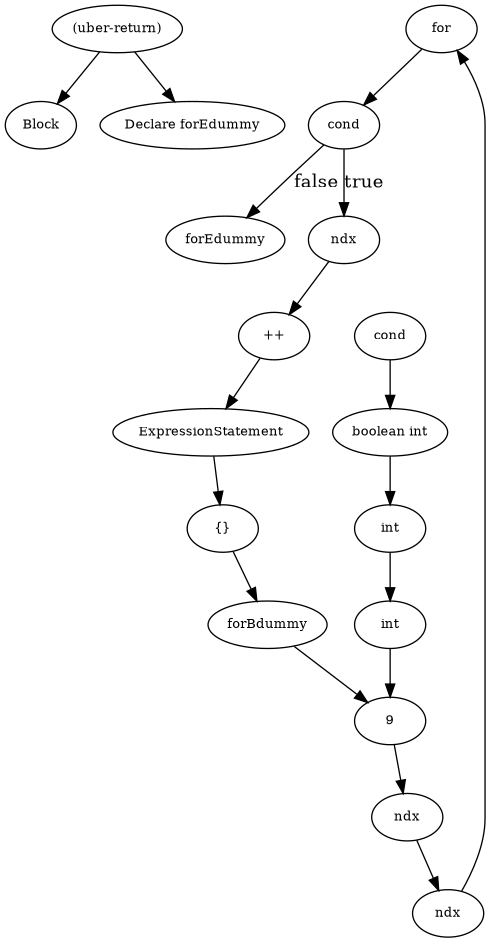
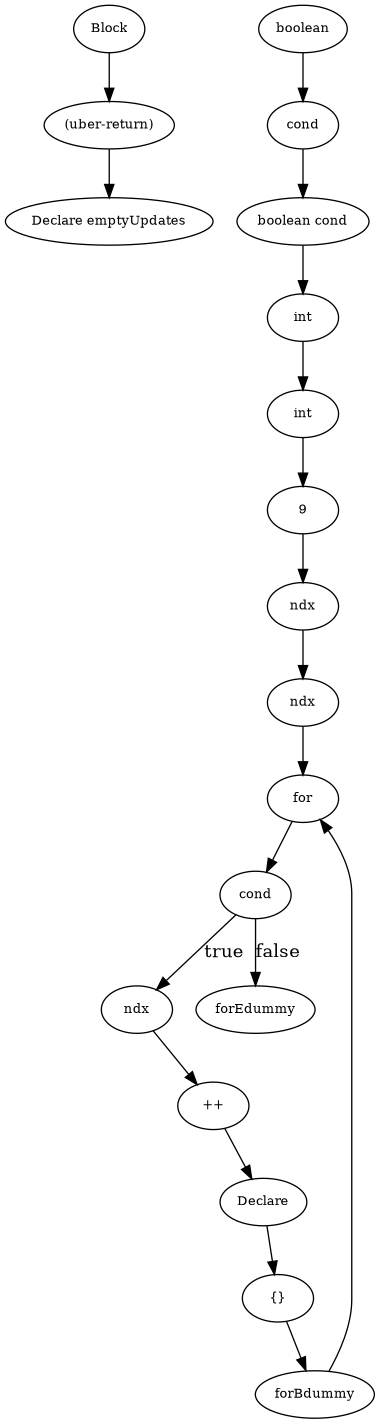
none -> (303, 29)
(83, 73) -> (109, 71)
(192, 125) -> (109, 221)
(211, 432) -> (263, 1202)
(390, 432) -> (303, 221)
(325, 670) -> (352, 1101)
